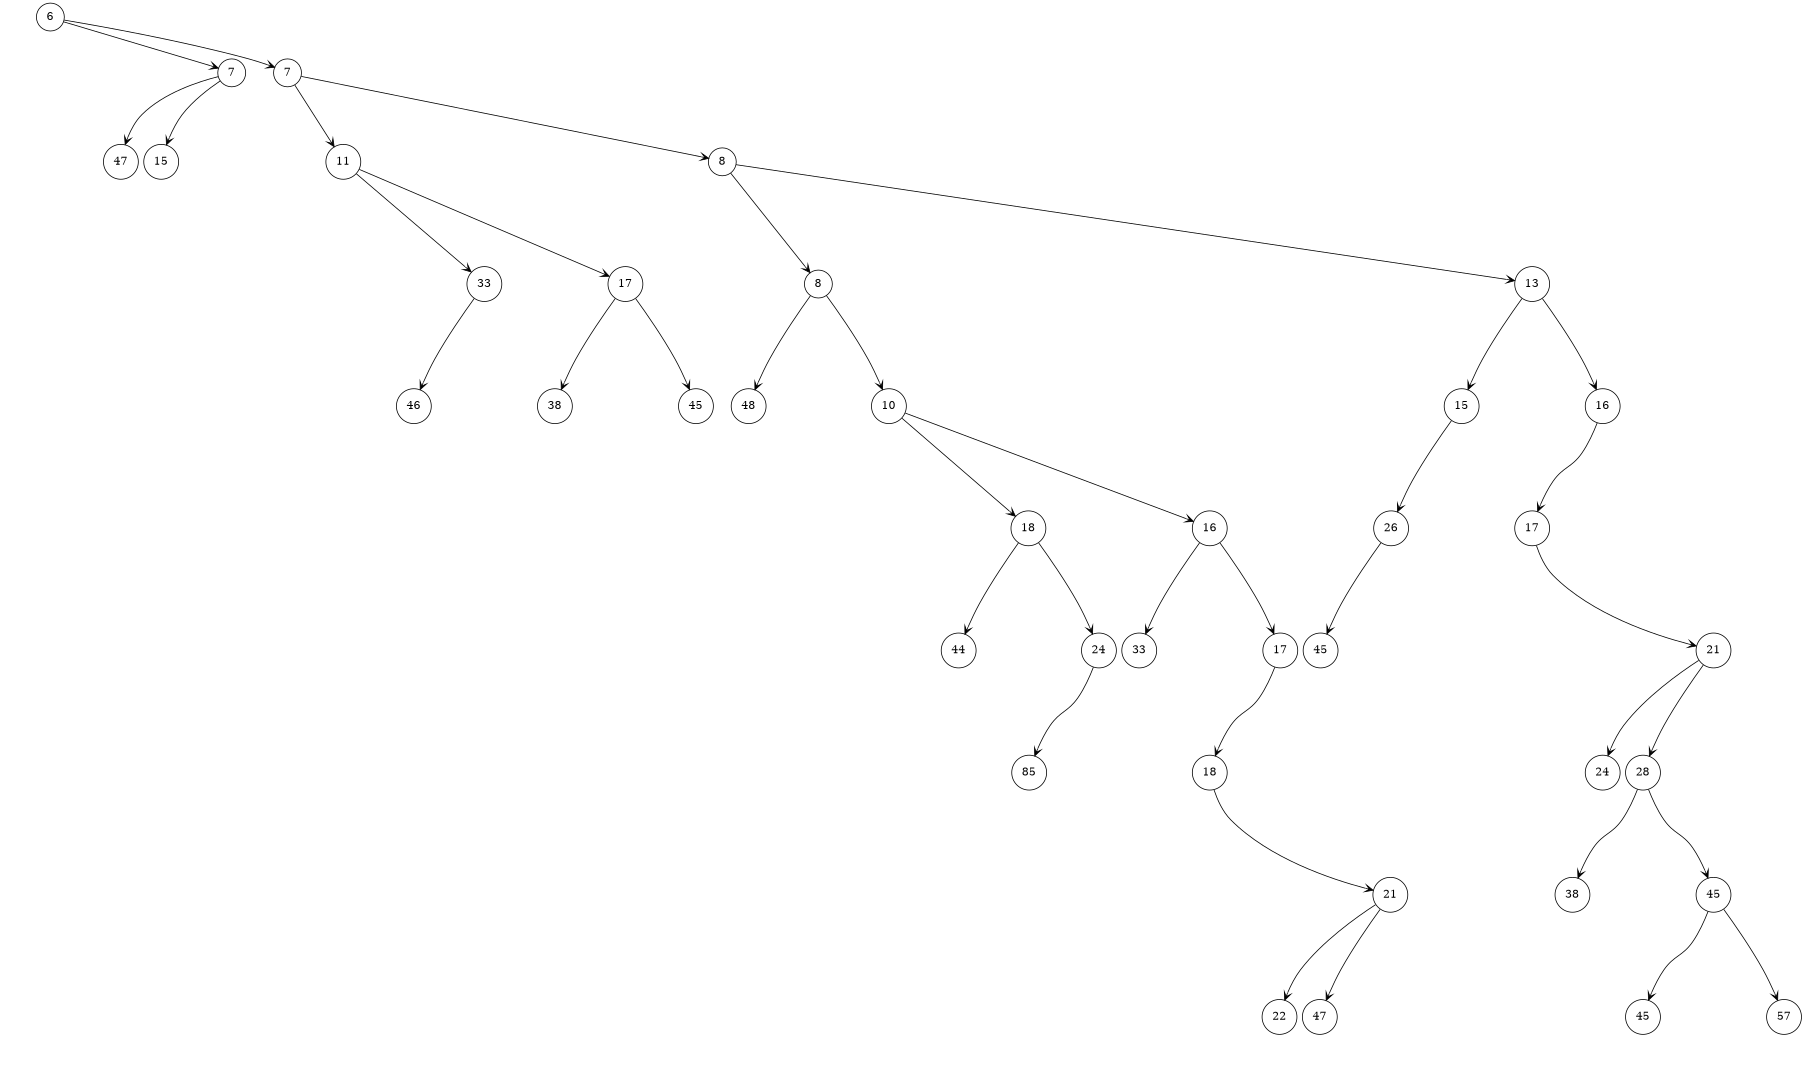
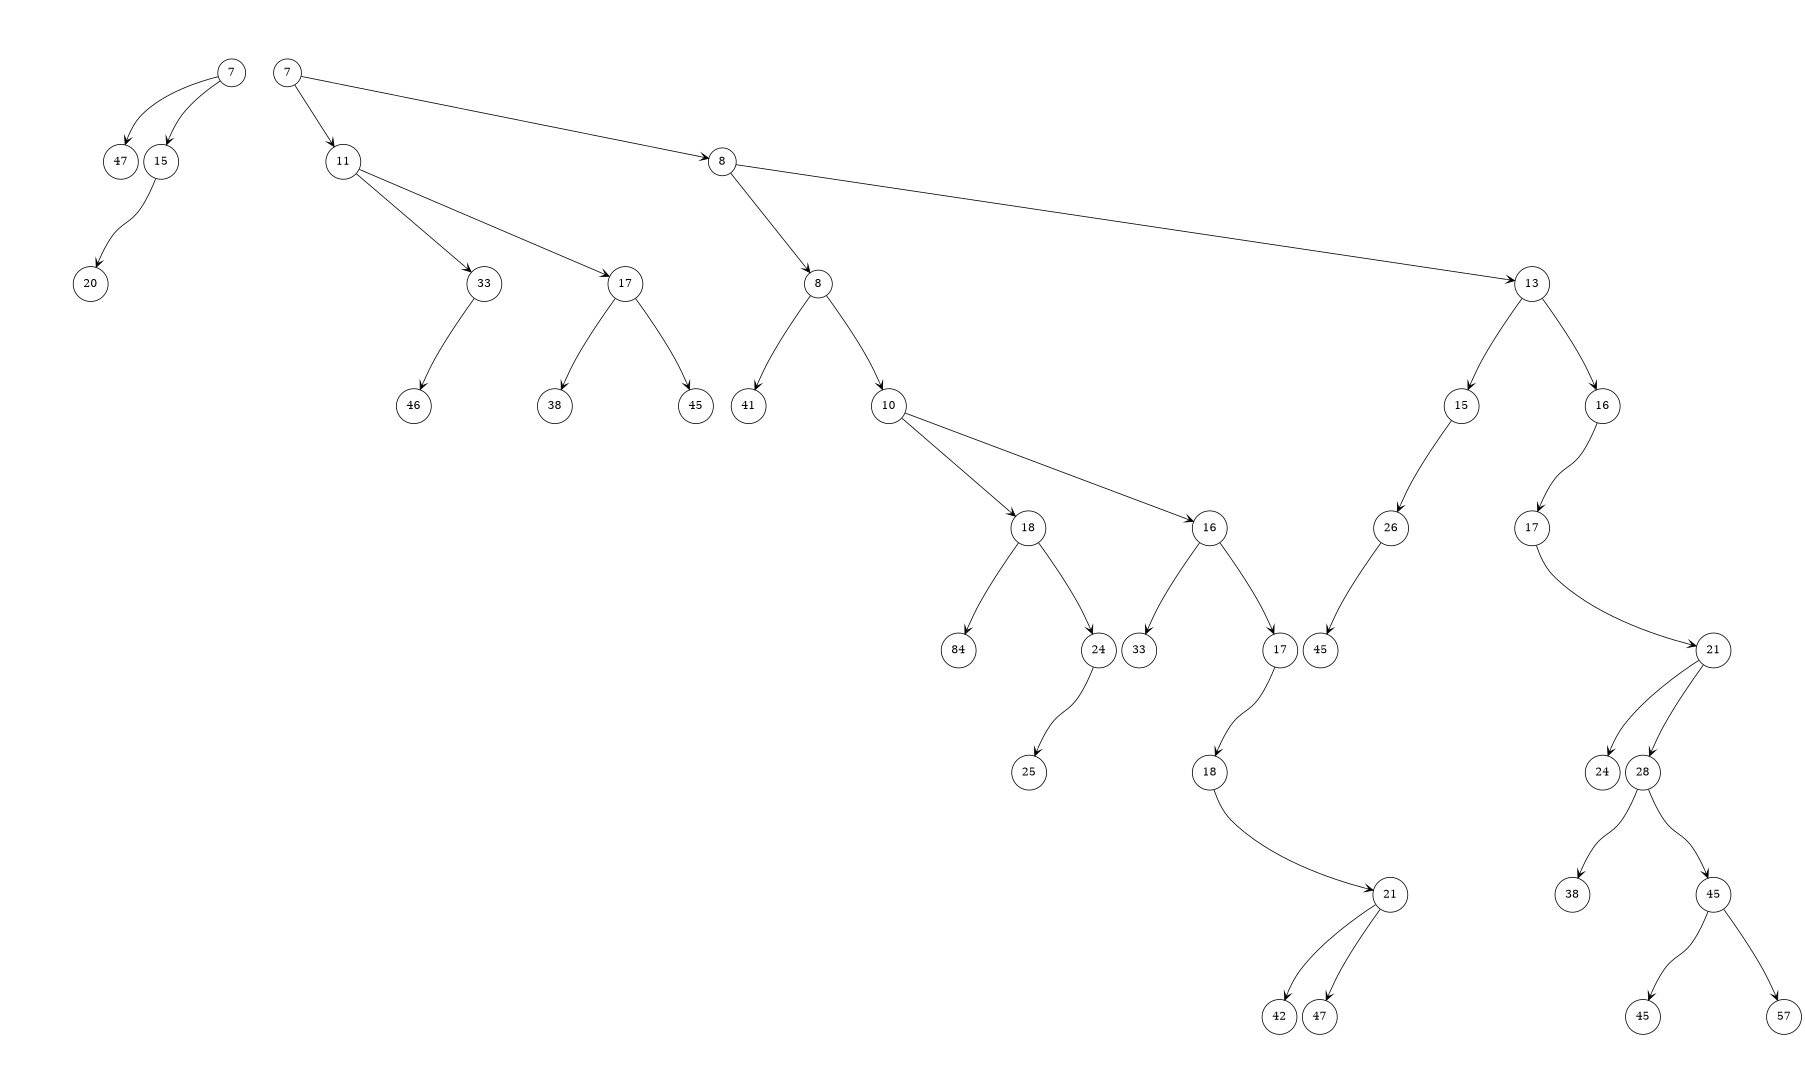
(50, 17) -> none
none -> (91, 284)
(749, 406) -> (749, 406)
(959, 650) -> (959, 650)
(1029, 773) -> (1029, 773)
(1280, 1017) -> (1280, 1017)
